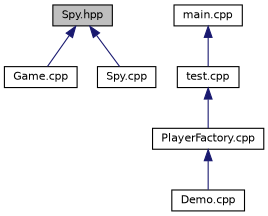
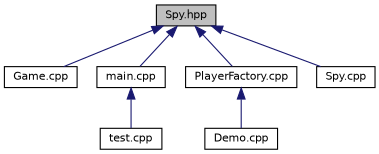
none -> (155, 50)
(208, 114) -> (218, 50)
